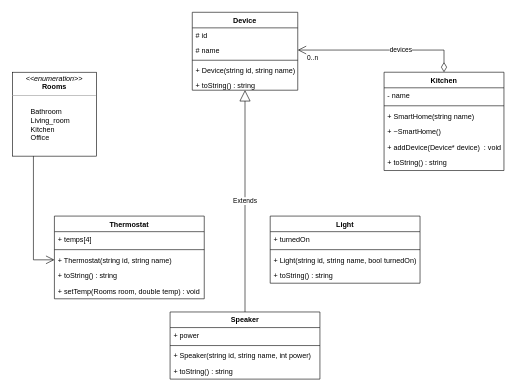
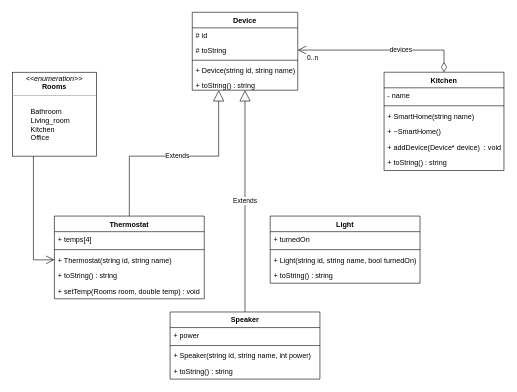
(207, 50) -> (214, 50)
none -> (171, 156)
